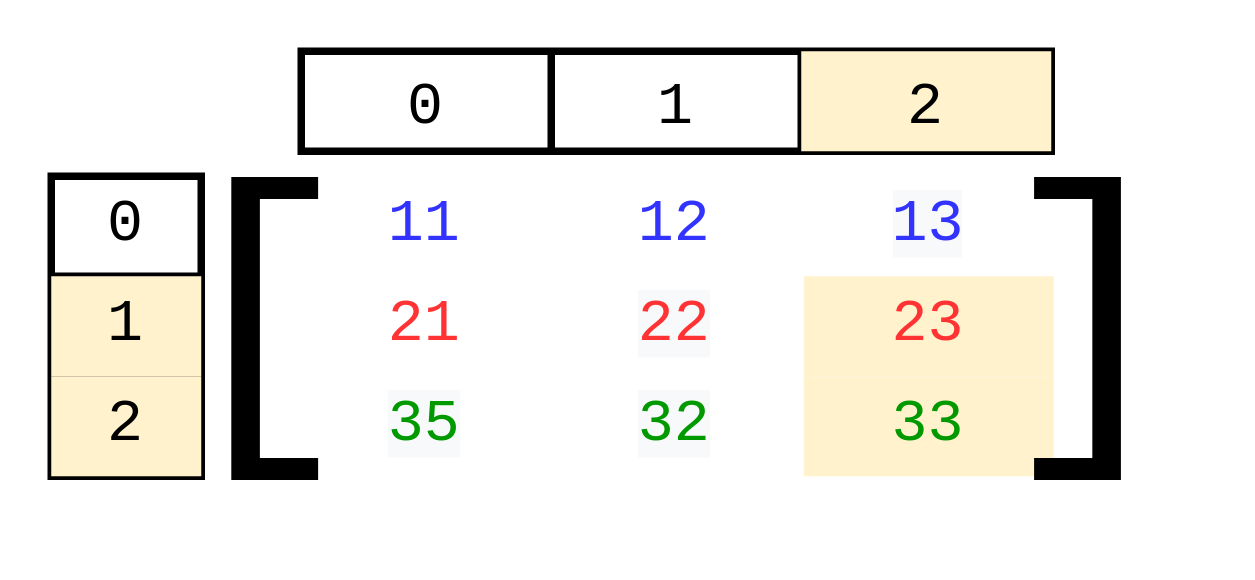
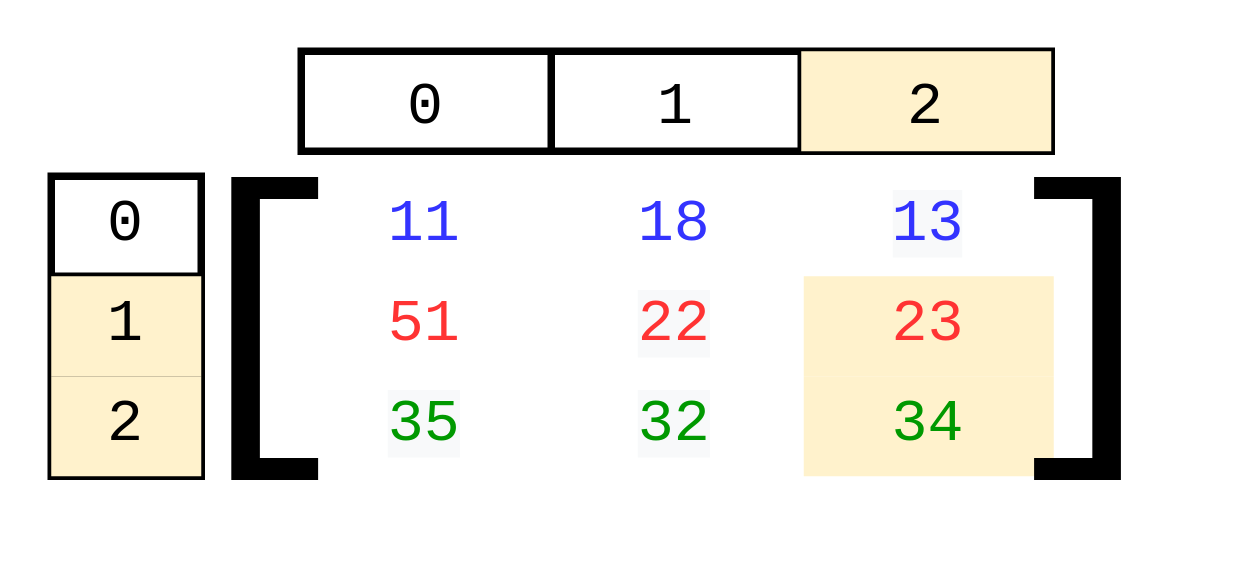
(675, 226) -> (675, 226)
(425, 326) -> (425, 326)
(929, 426) -> (929, 426)
